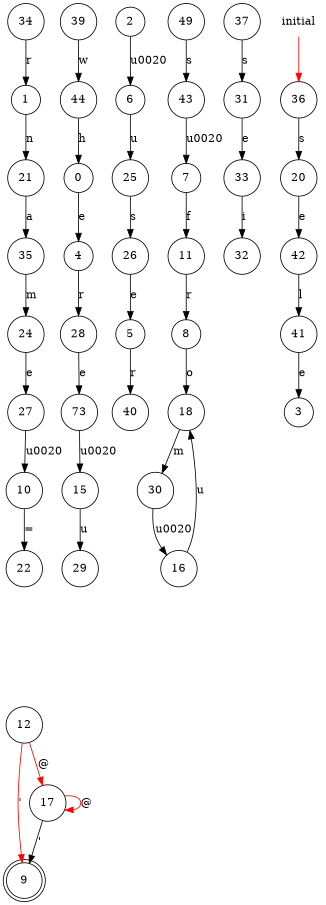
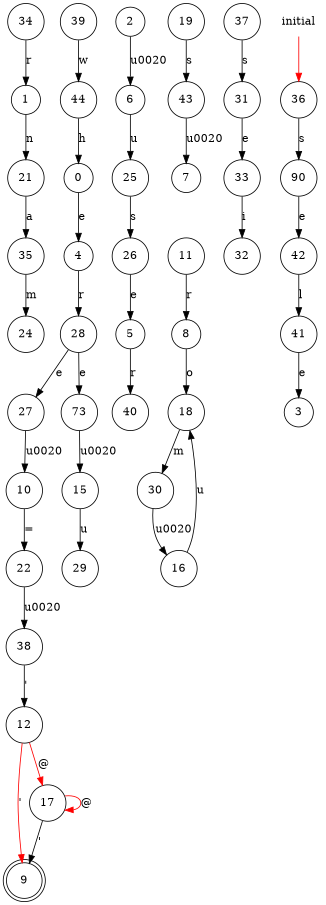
(186, 22) -> (186, 22)
(299, 178) -> (299, 178)
(186, 211) -> none
(26, 369) -> (55, 370)
none -> (24, 647)
